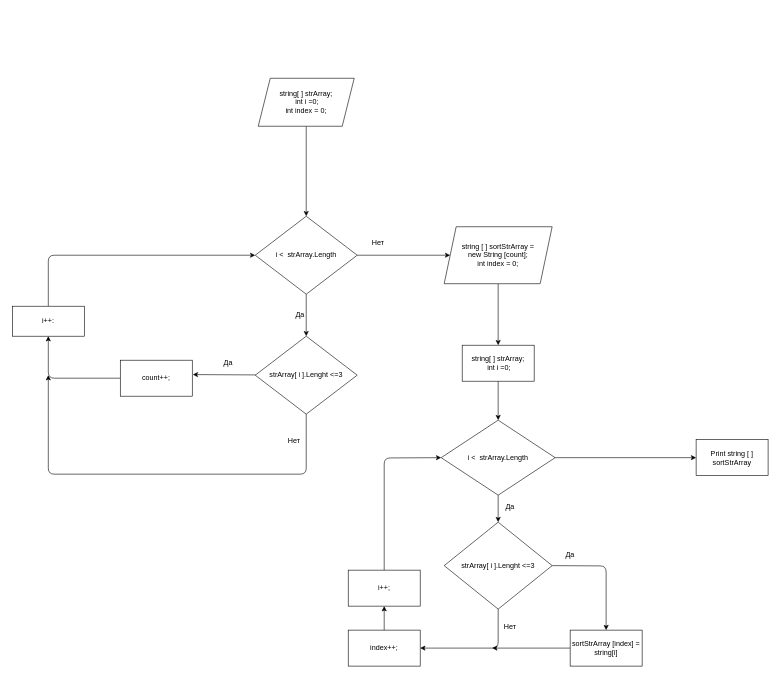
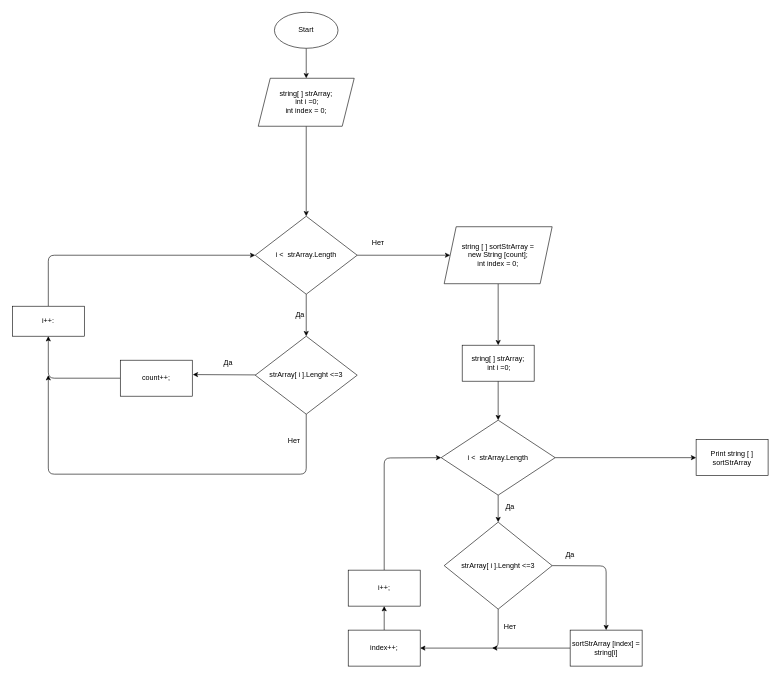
none -> (306, 30)
none -> (306, 72)
